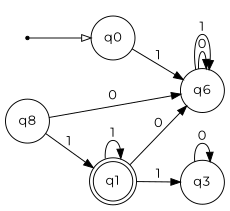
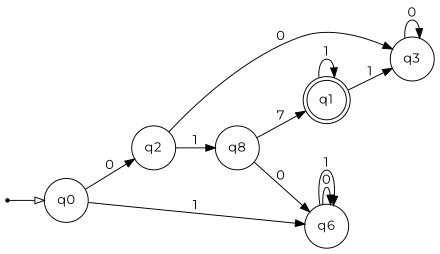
(155, 139) -> none
(69, 142) -> (281, 116)
none -> (154, 148)
